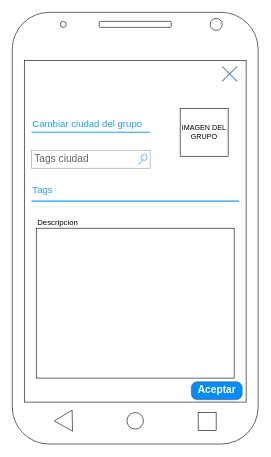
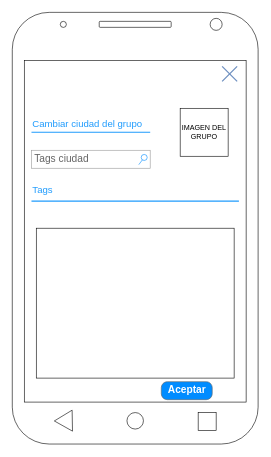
(63, 222) -> none
(217, 391) -> (187, 391)
